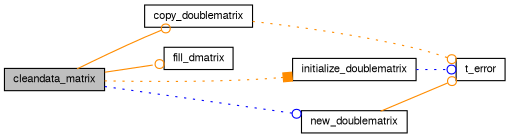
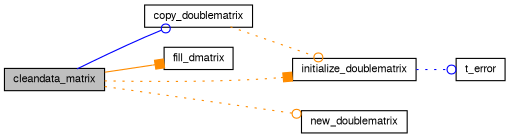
(351, 35) -> (272, 41)
(119, 49) -> (119, 49)
(129, 69) -> (129, 69)
(414, 97) -> none
(198, 100) -> (198, 100)
